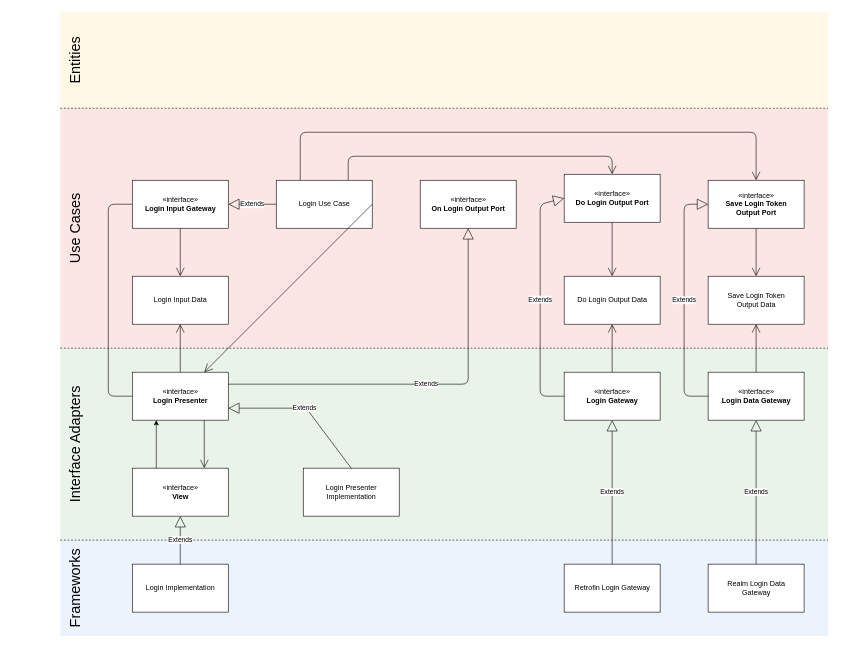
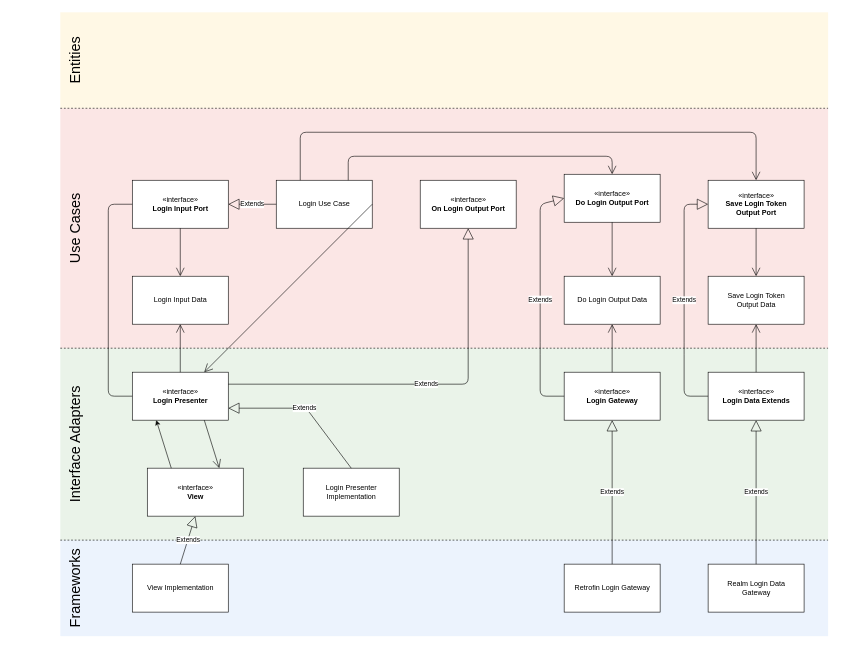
(181, 204) -> (181, 204)
(757, 396) -> (757, 396)
(180, 492) -> (195, 492)
(181, 588) -> (181, 588)
